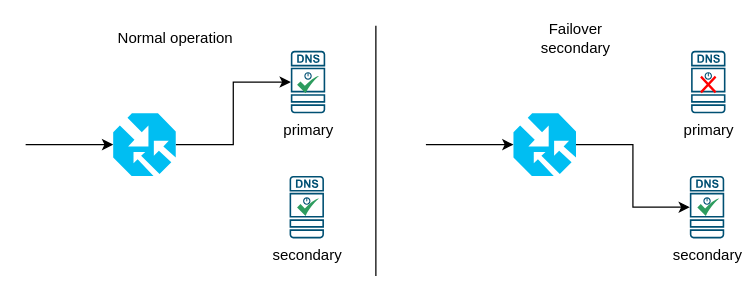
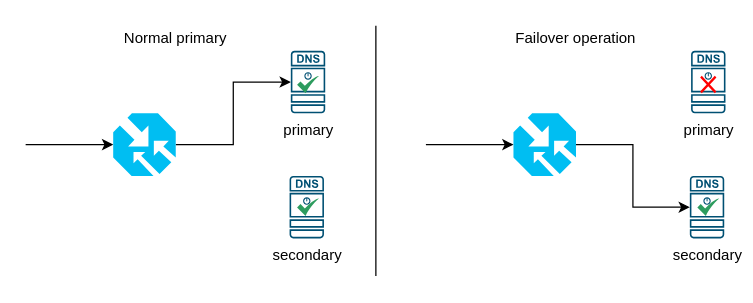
(176, 38) -> (176, 38)
(576, 38) -> (576, 38)
